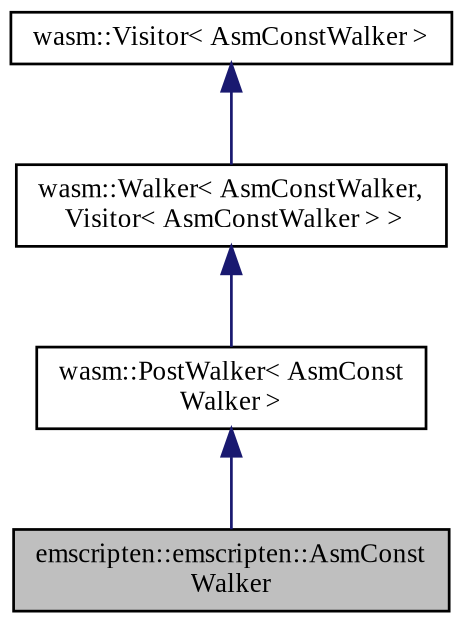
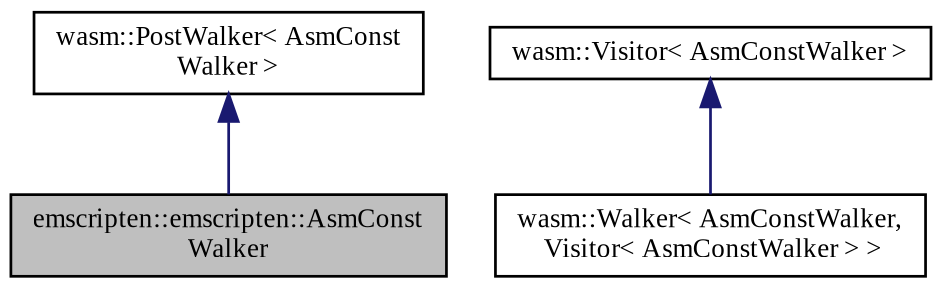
(231, 311) -> none
